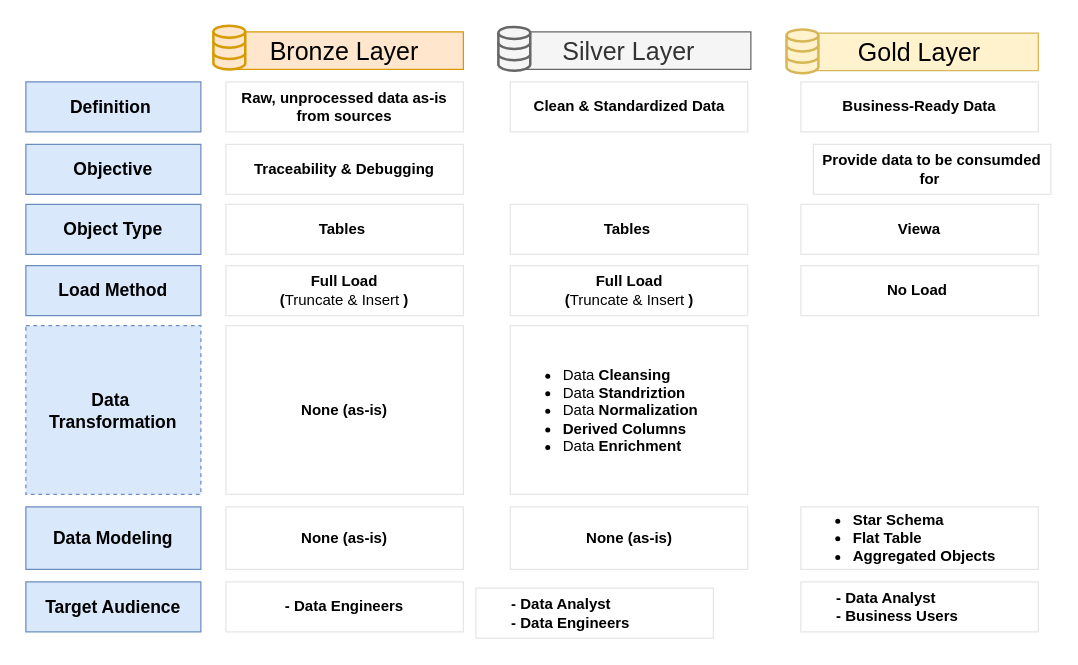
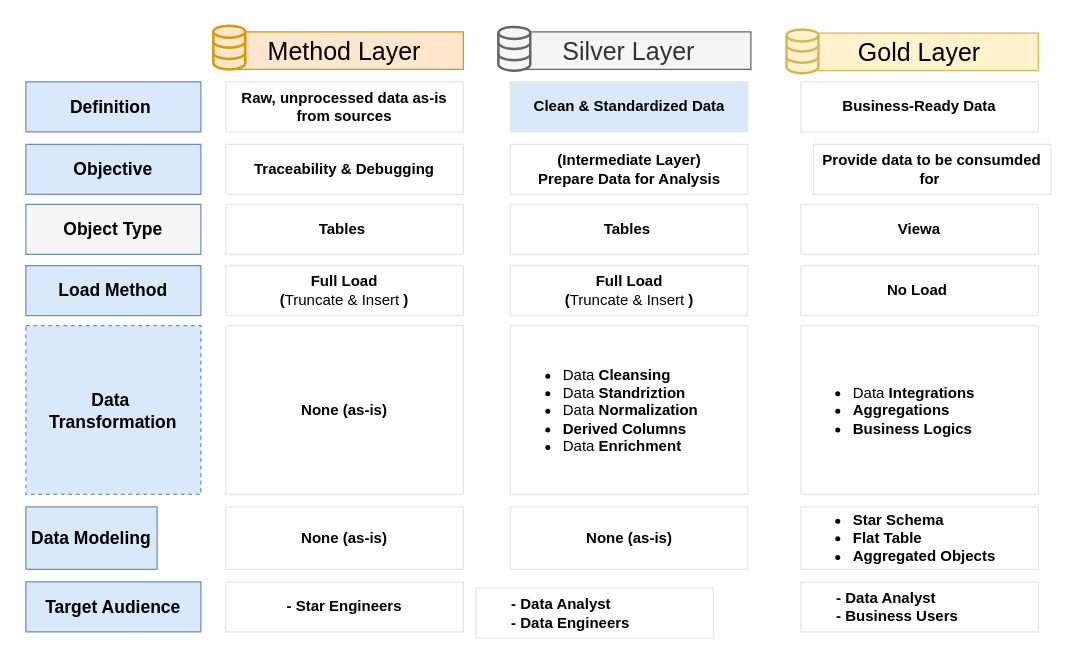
(344, 51) -> (344, 51)
(629, 107) -> (629, 107)
none -> (629, 169)
(113, 229) -> (113, 229)
none -> (919, 410)
(113, 538) -> (91, 538)
(344, 607) -> (344, 607)
